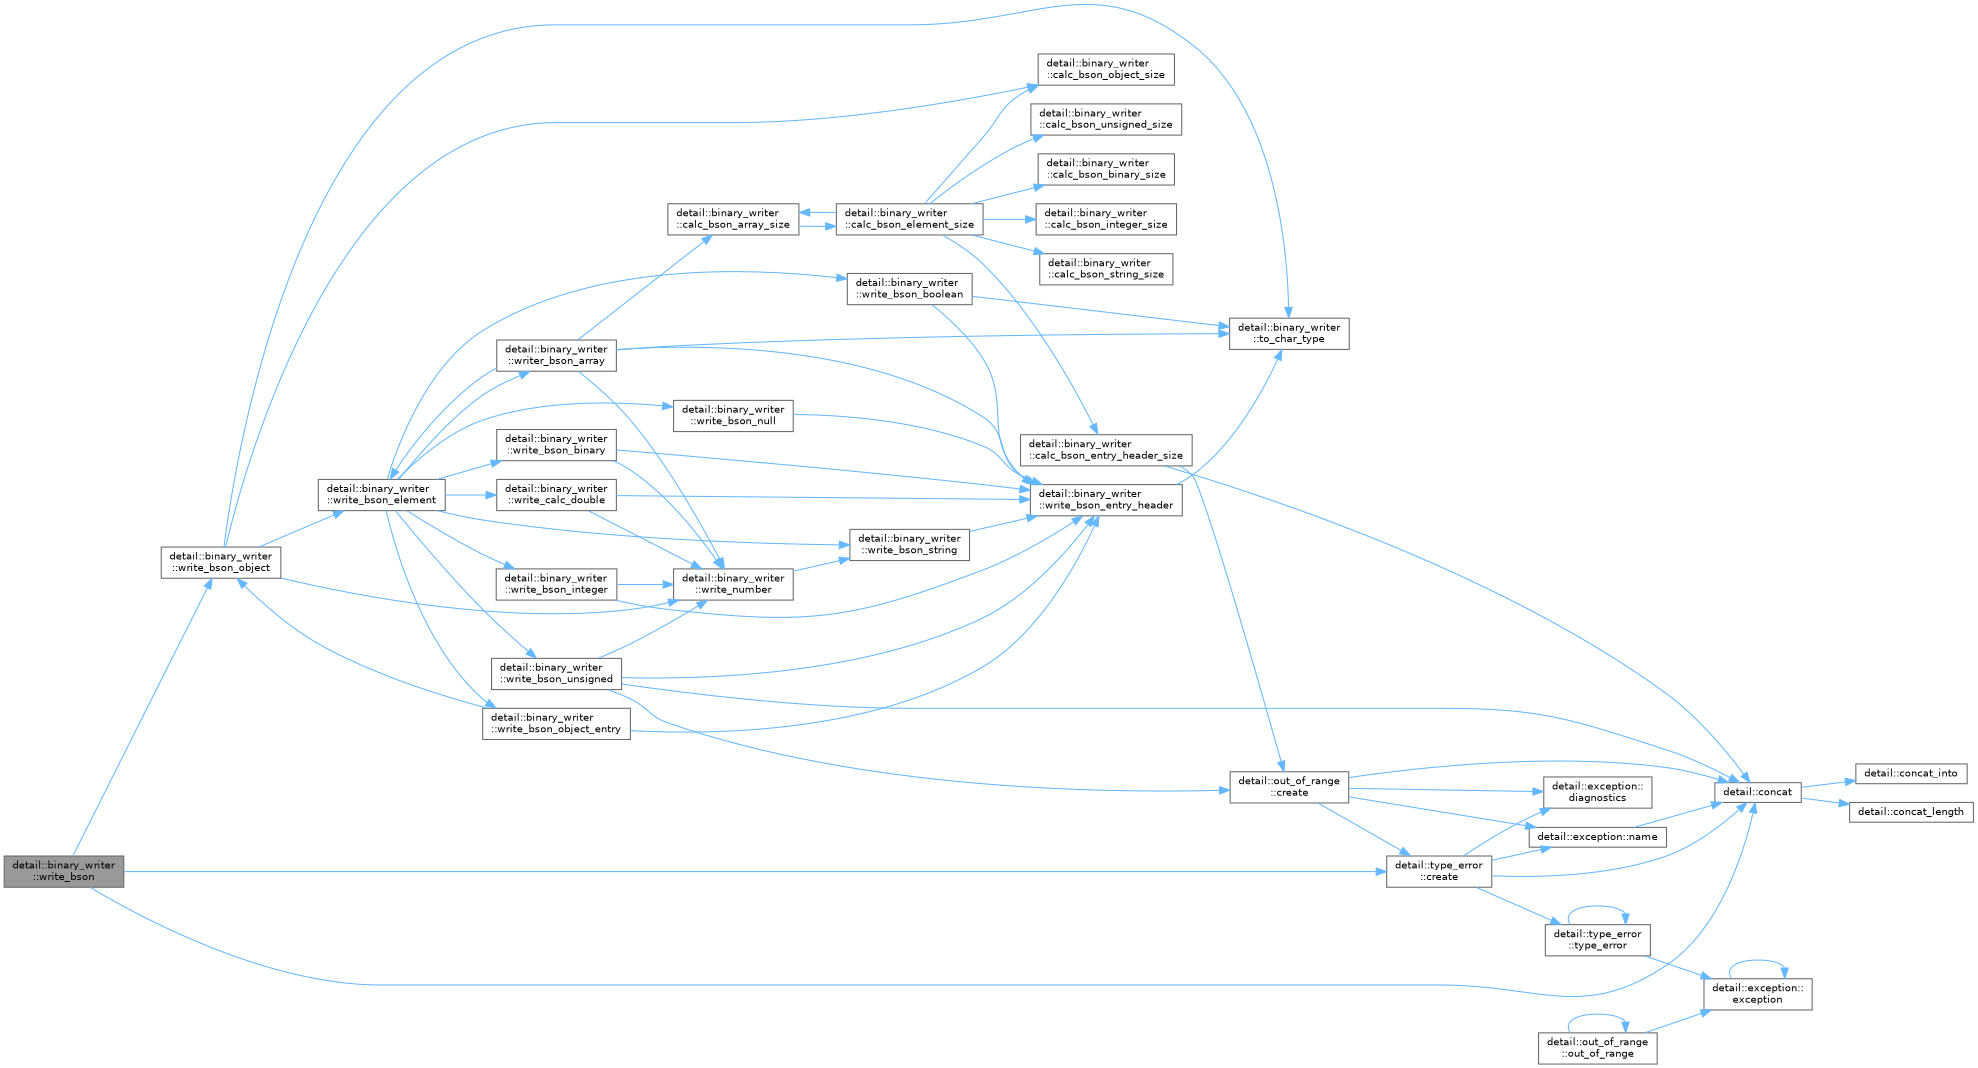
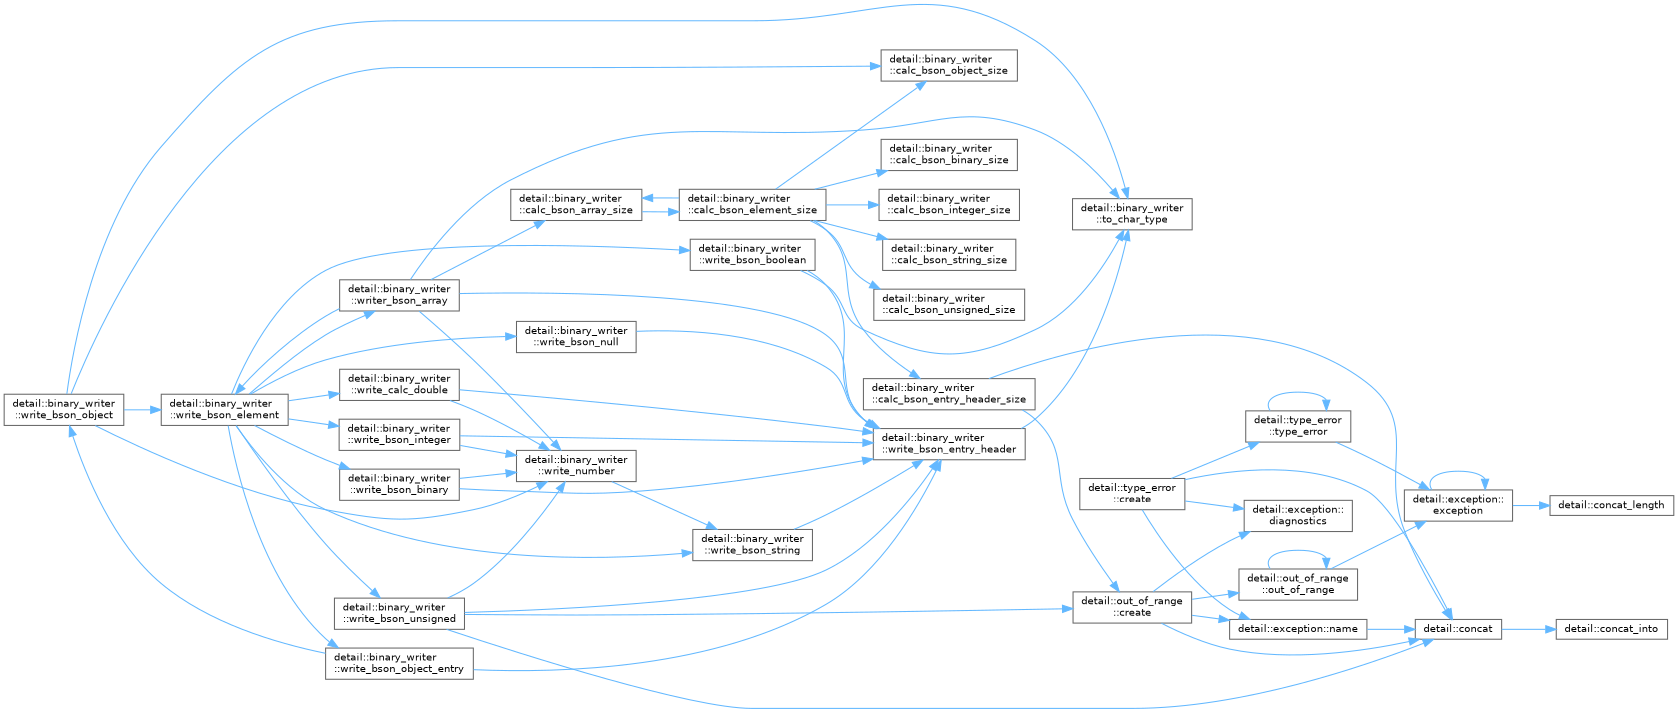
(1820, 801) -> (1526, 506)
(1360, 827) -> (1204, 598)
(64, 872) -> none
